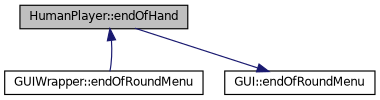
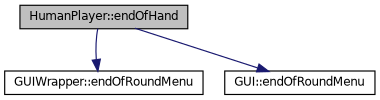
(112, 56) -> (96, 44)
